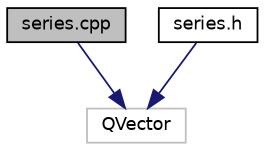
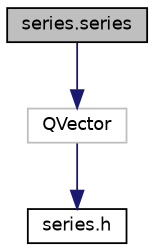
(66, 25) -> (77, 25)
(178, 68) -> (77, 167)
